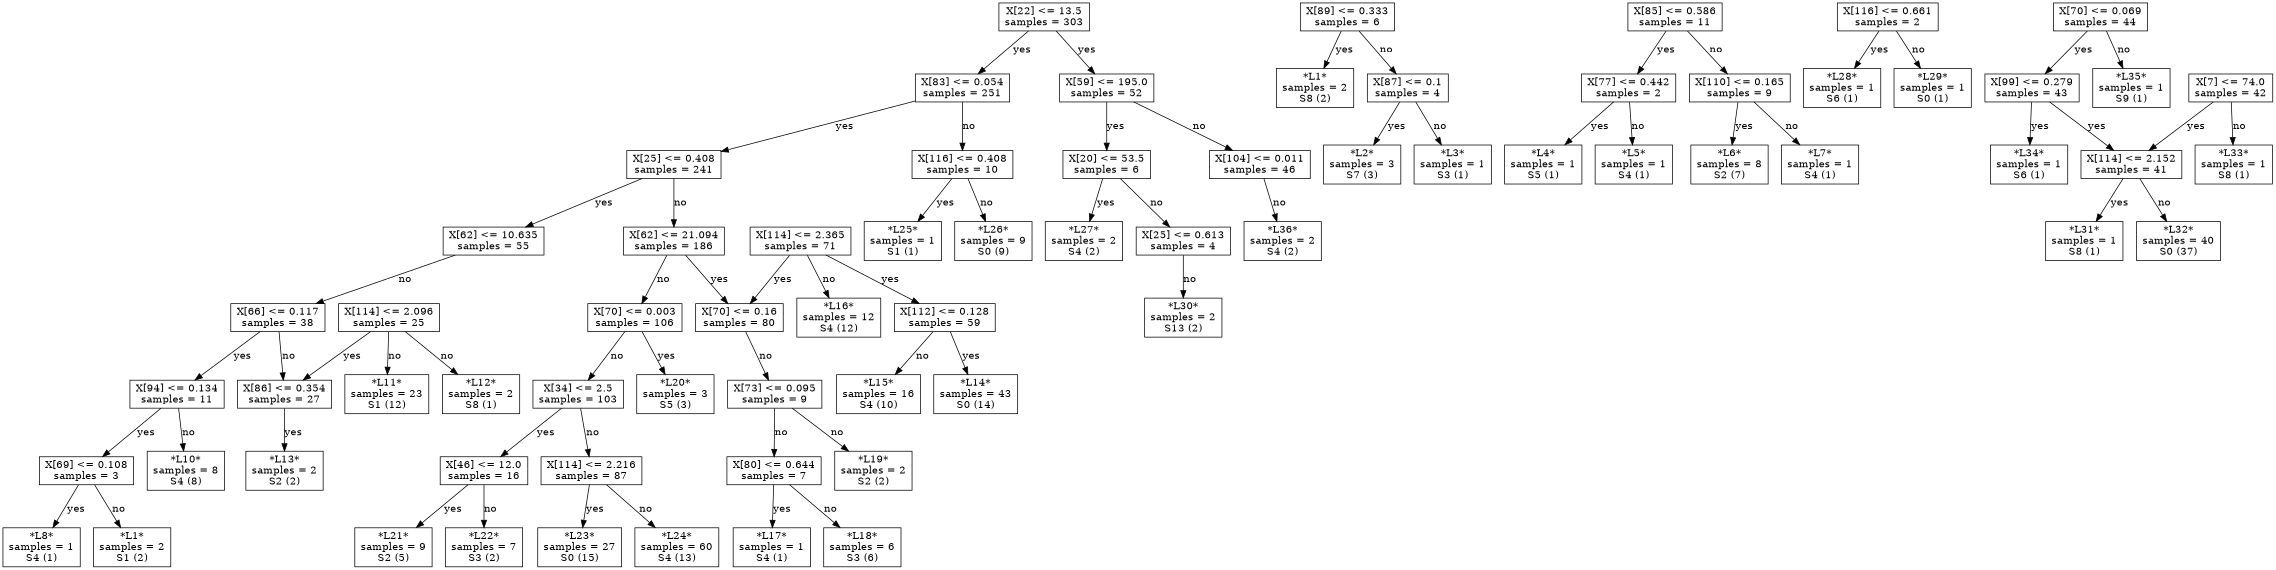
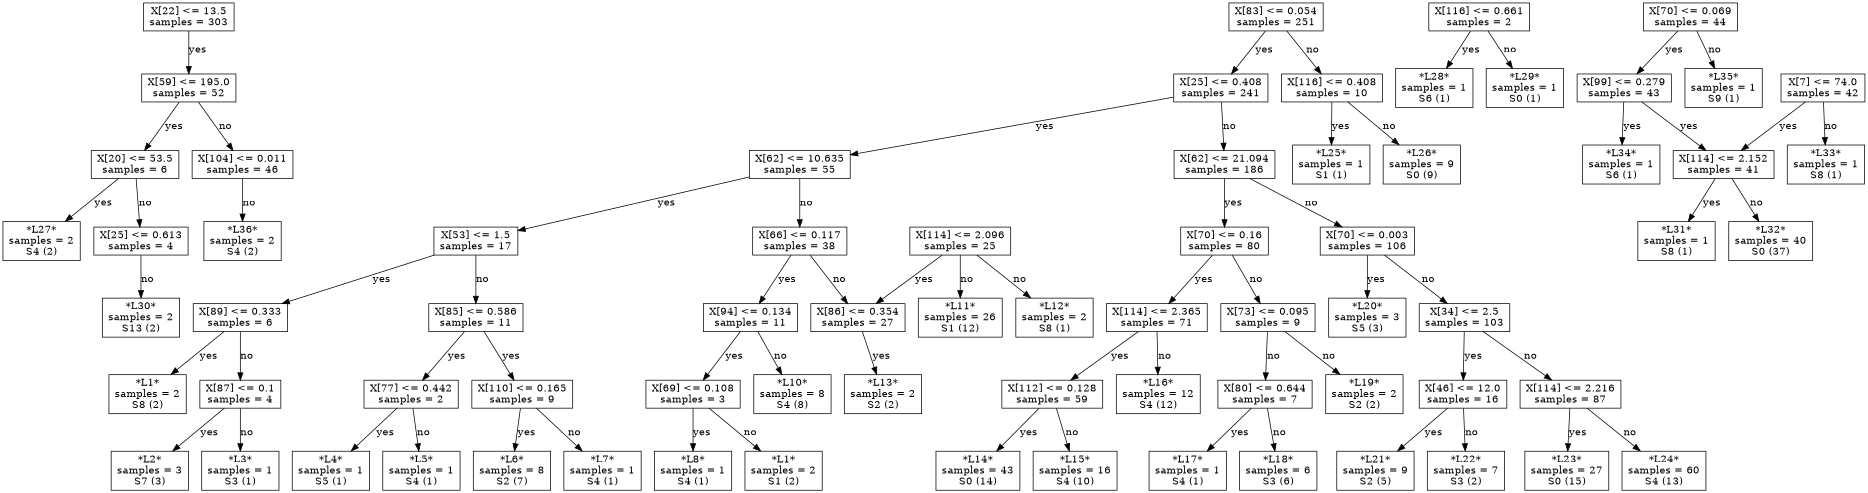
(1006, 50) -> none
(1716, 50) -> (512, 356)
none -> (476, 241)
(772, 277) -> (1193, 277)
(387, 394) -> (960, 318)
